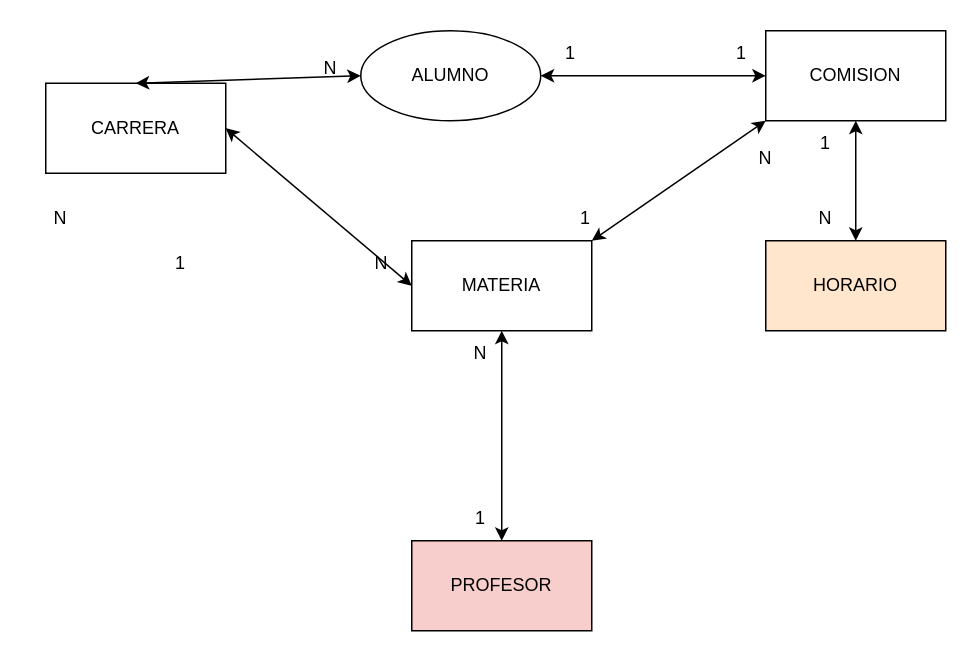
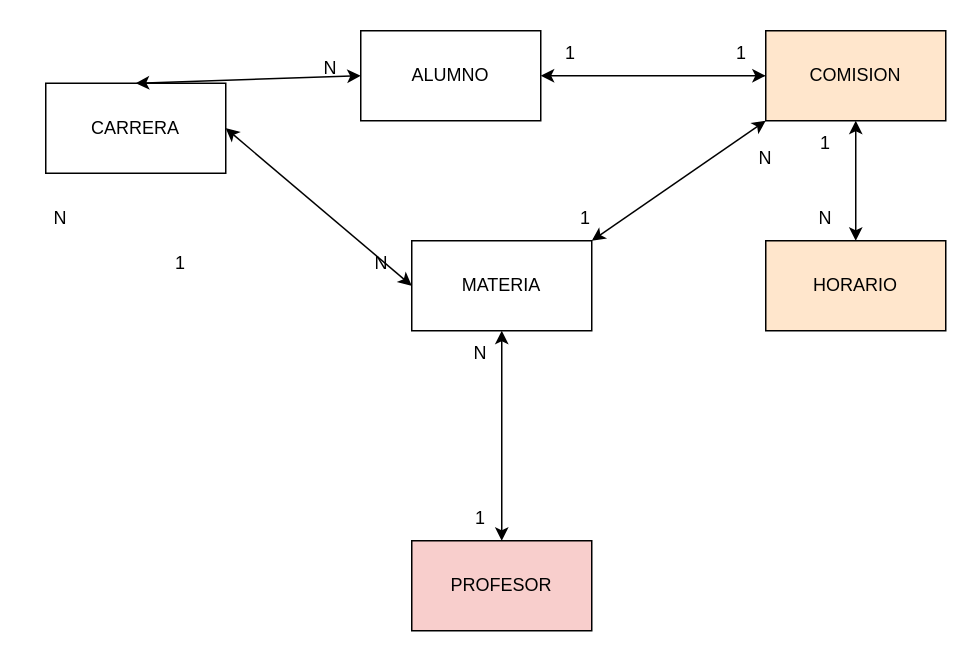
(451, 76) -> (451, 76)
(856, 76) -> (856, 76)
